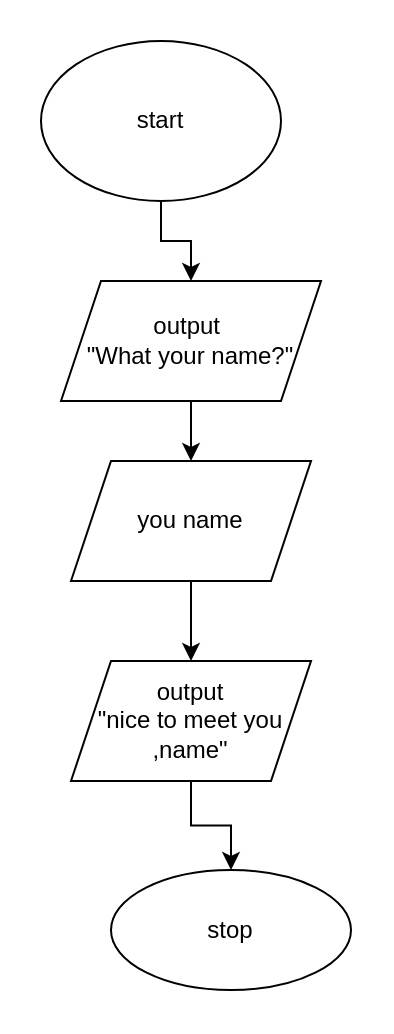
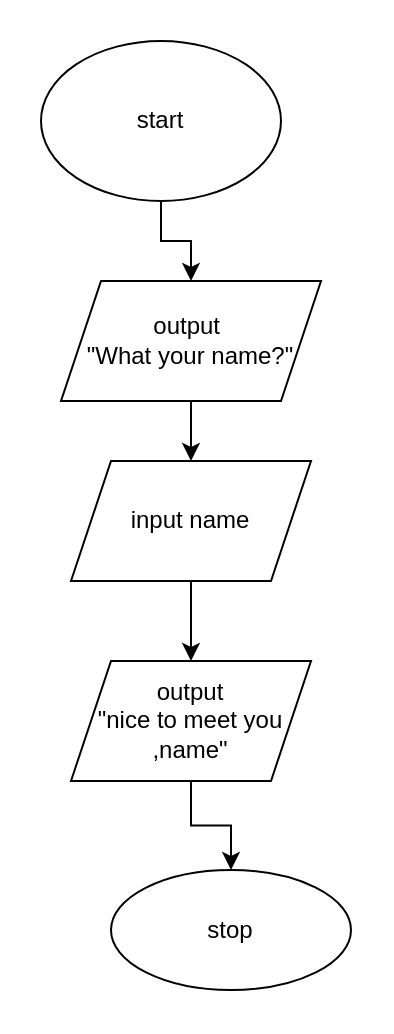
(191, 521) -> (191, 521)
